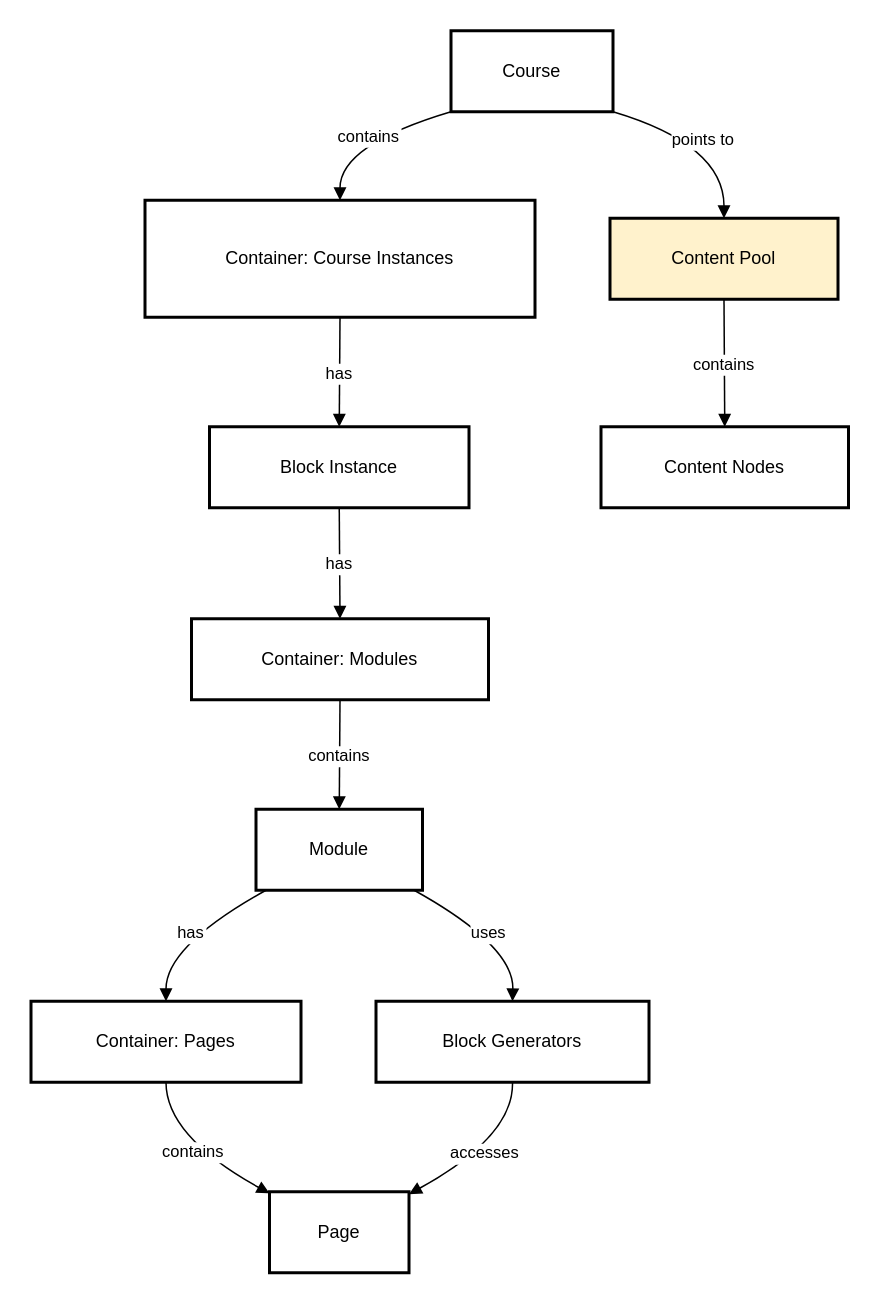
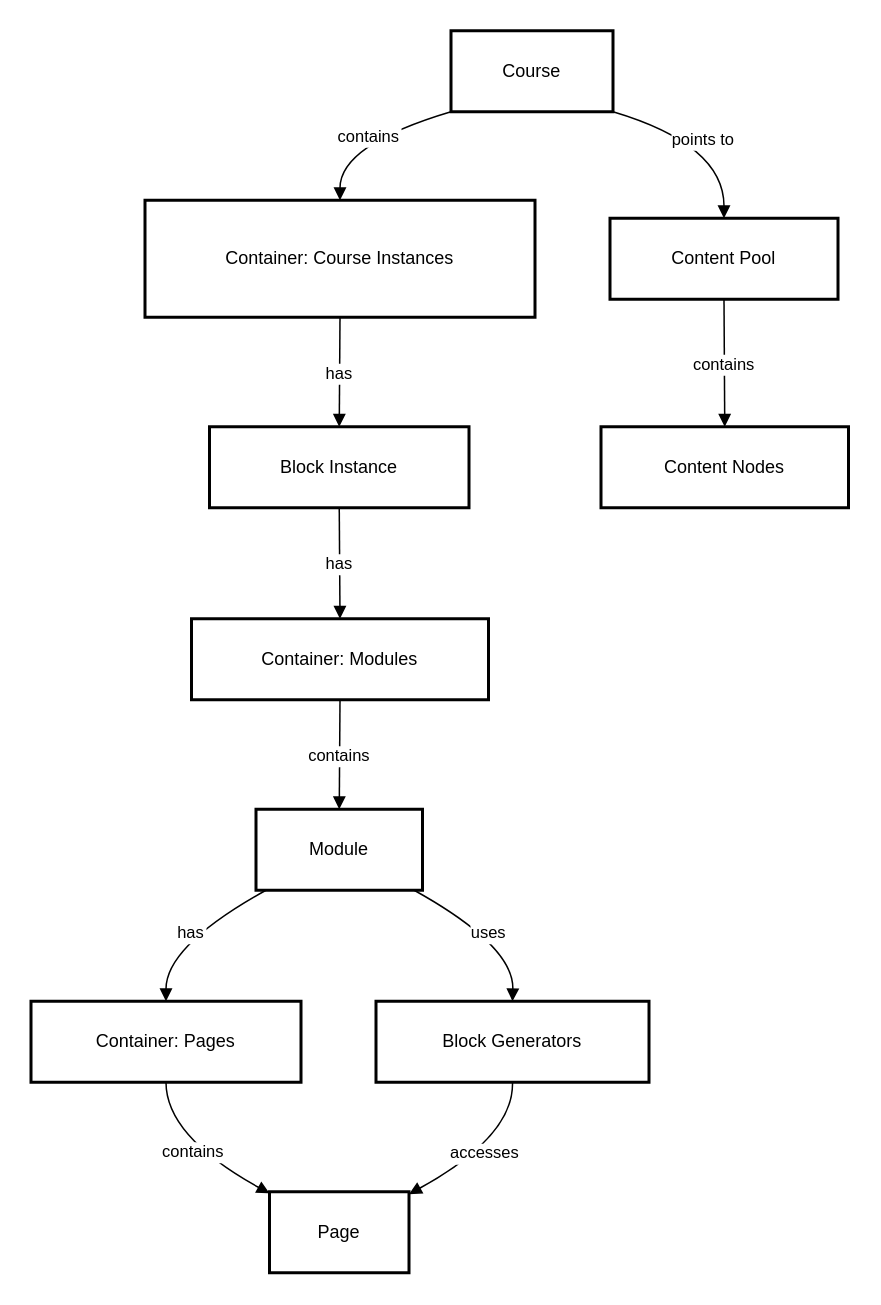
(724, 259) -> (724, 259)
